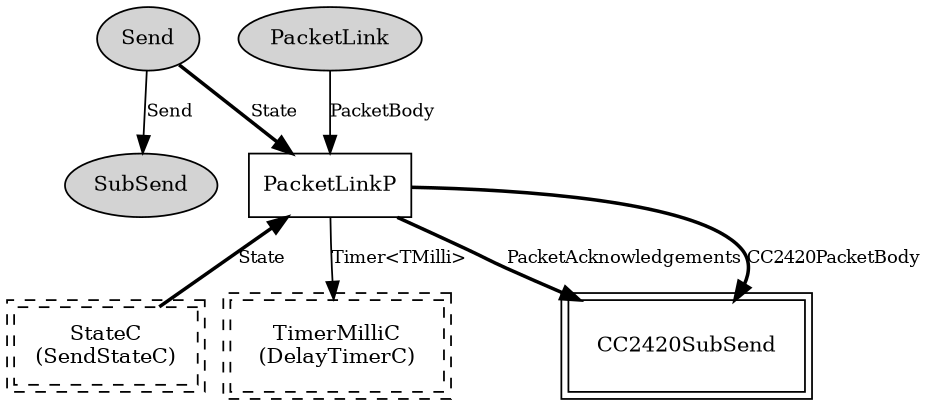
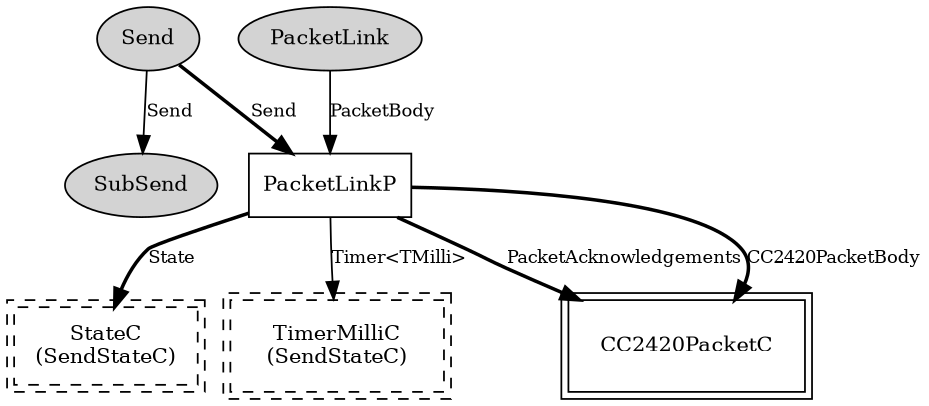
(275, 112) -> (275, 112)
(216, 267) -> (174, 238)
(337, 346) -> (337, 346)
(687, 346) -> (687, 346)
